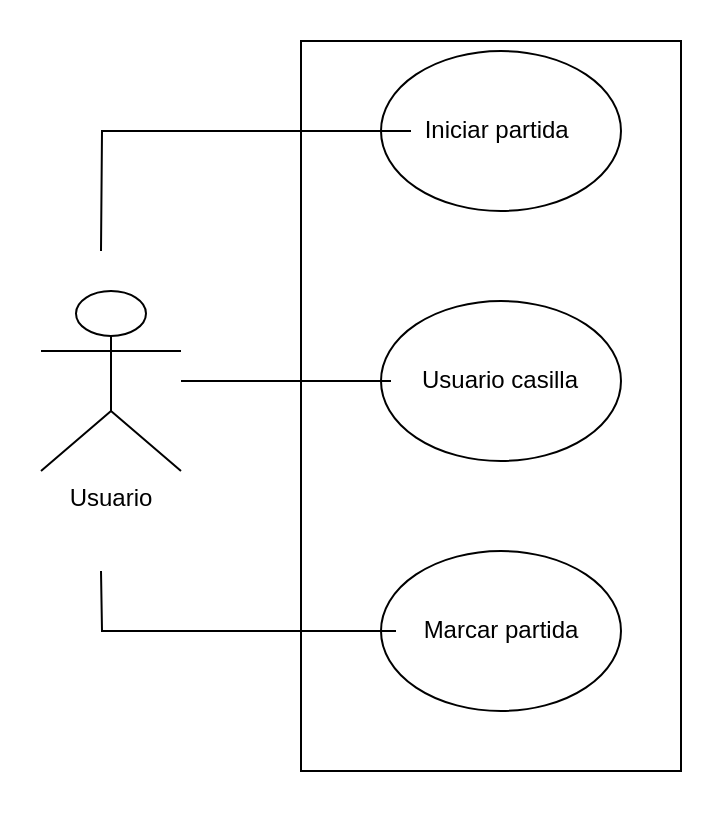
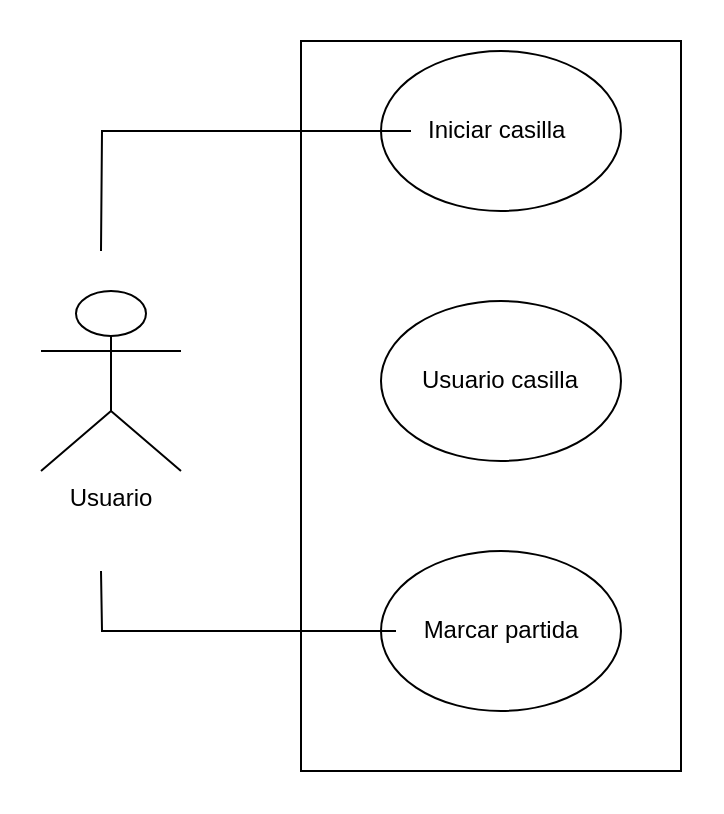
(501, 131) -> (501, 131)
(286, 381) -> none
